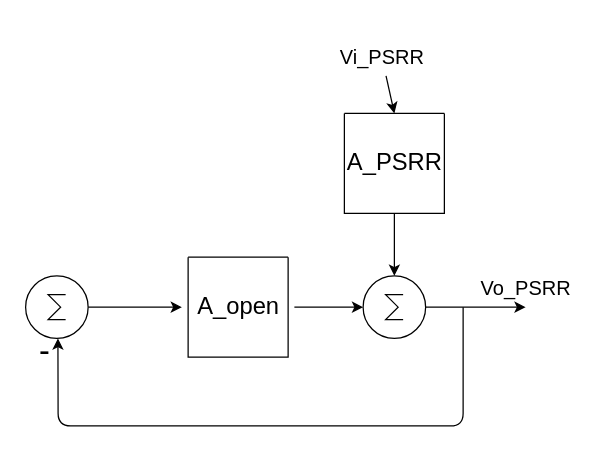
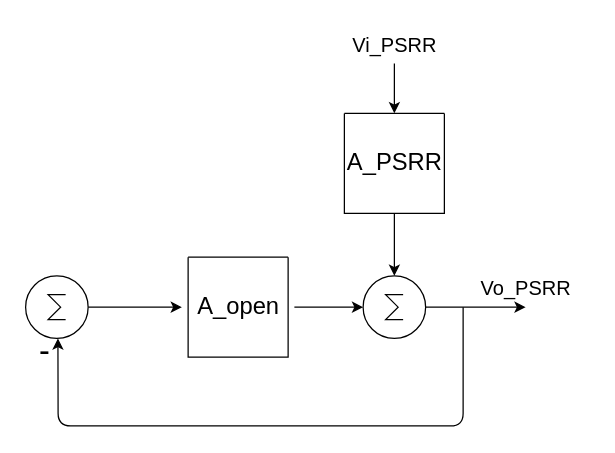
(382, 57) -> (394, 44)
